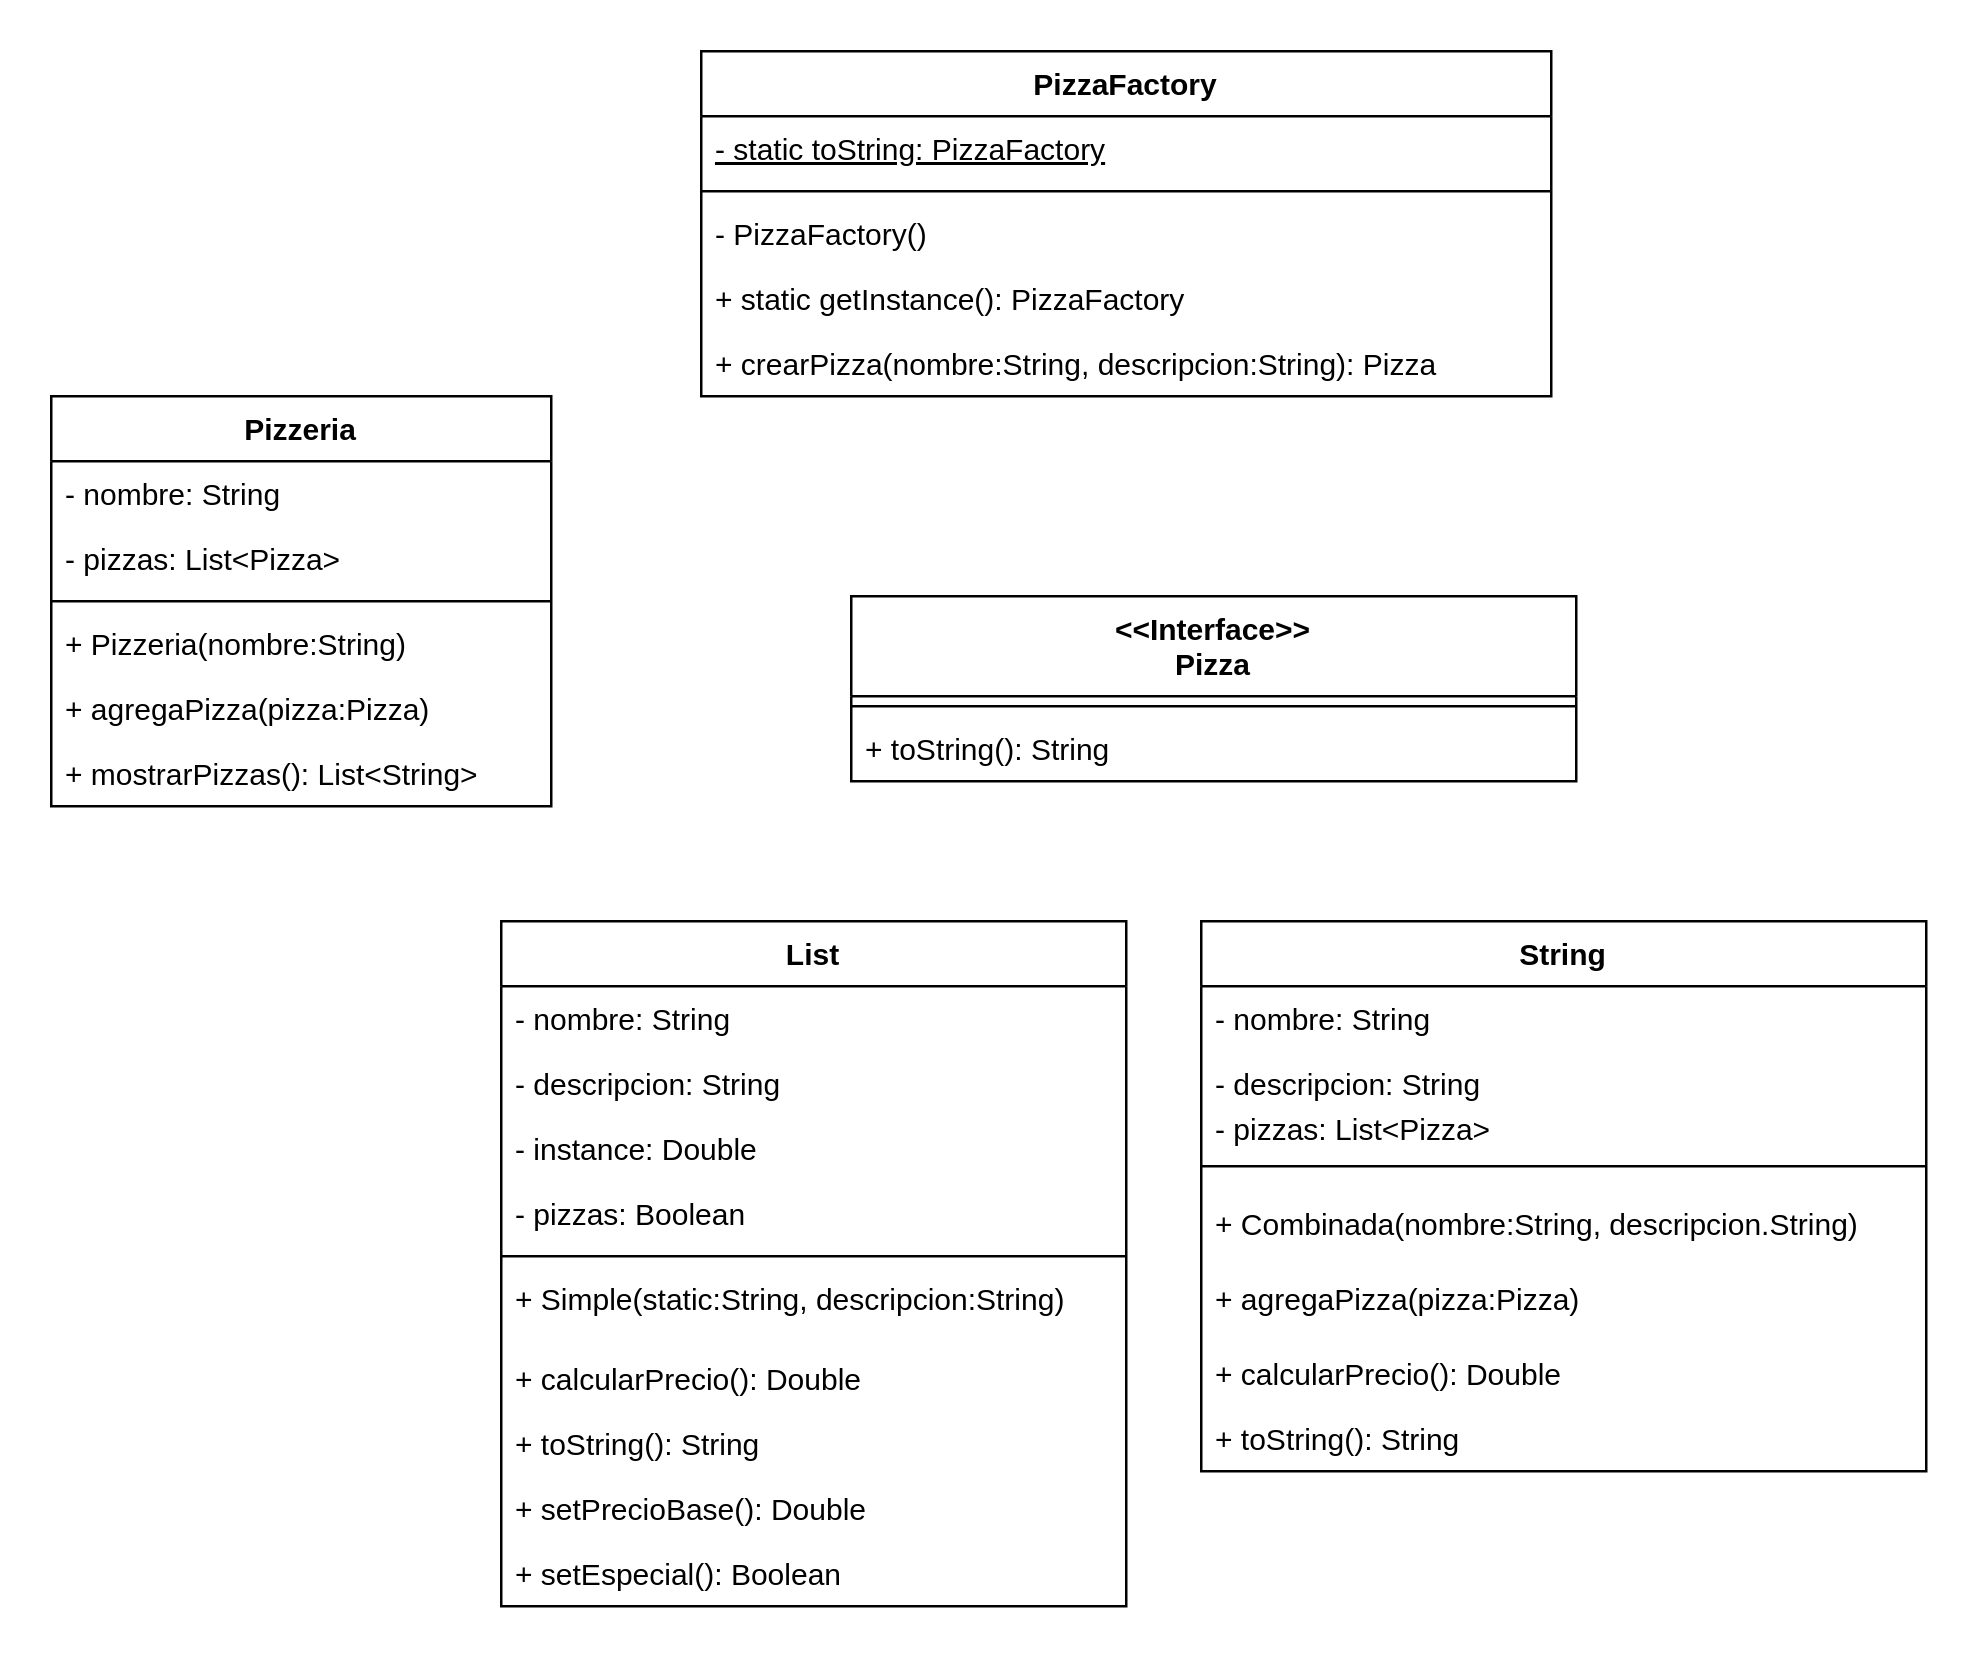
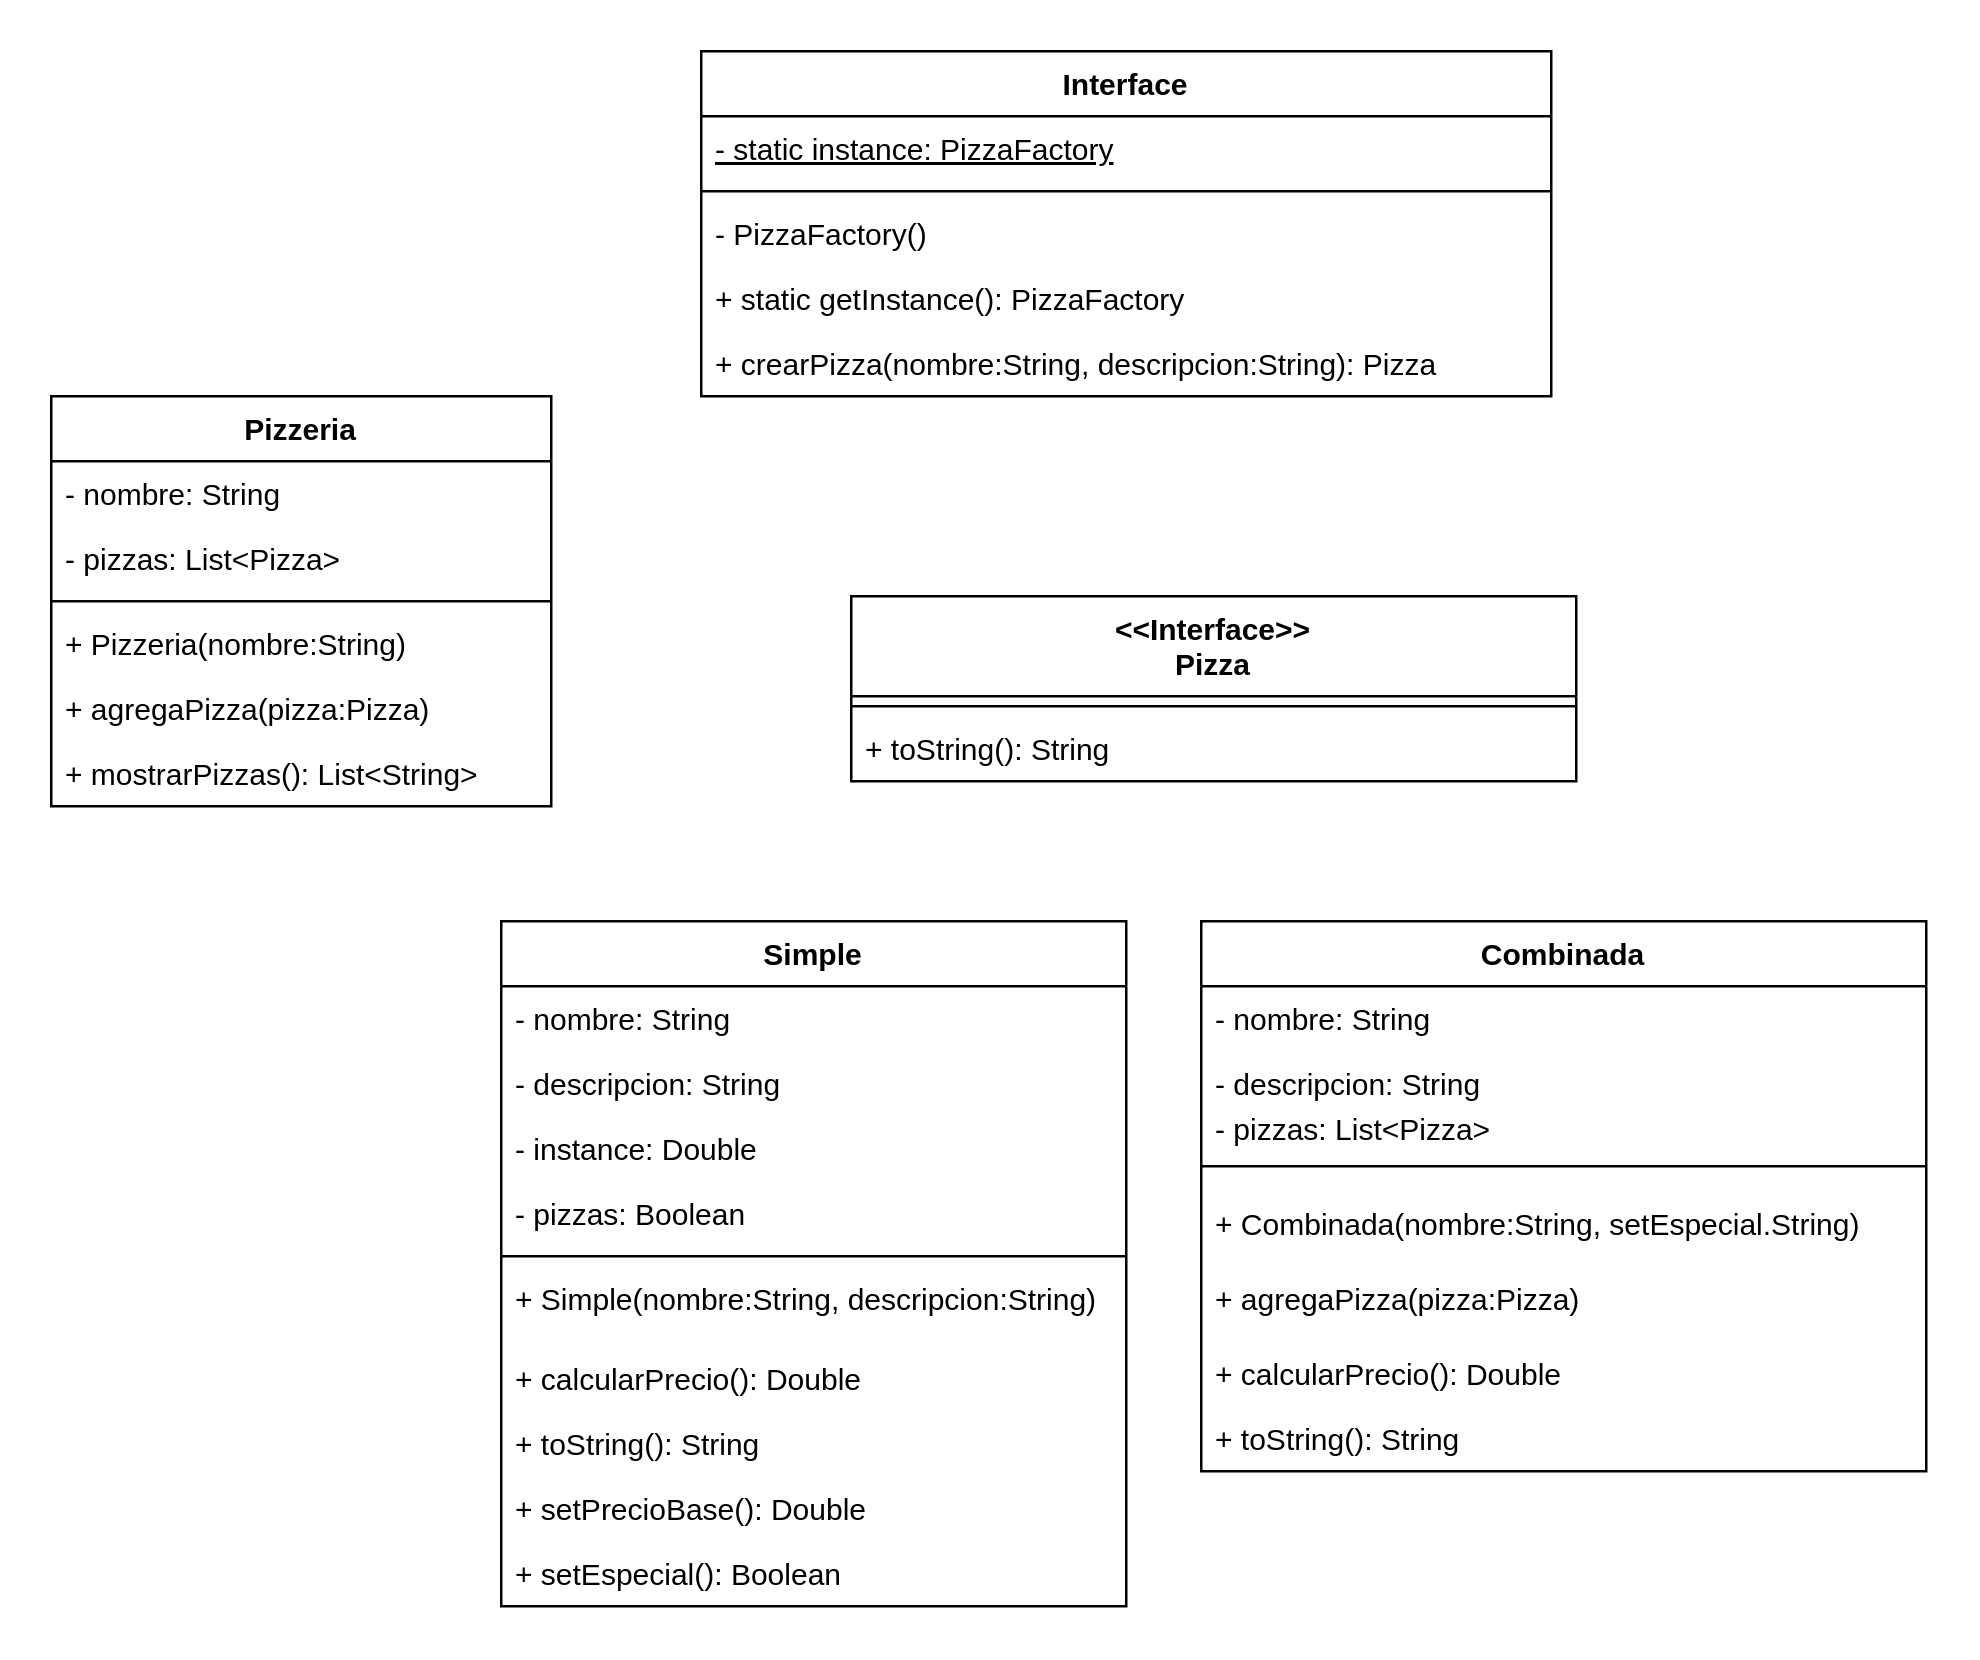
(1125, 85) -> (1125, 85)
(948, 150) -> (948, 150)
(813, 955) -> (813, 955)
(1563, 955) -> (1563, 955)
(1562, 1225) -> (1562, 1225)
(829, 1300) -> (833, 1300)
